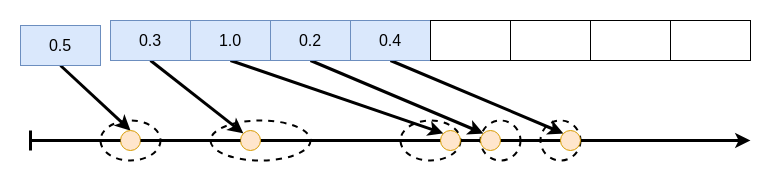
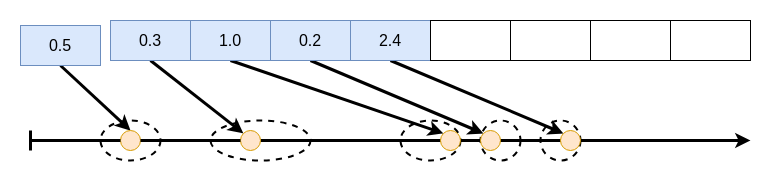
(391, 41) -> (391, 41)
